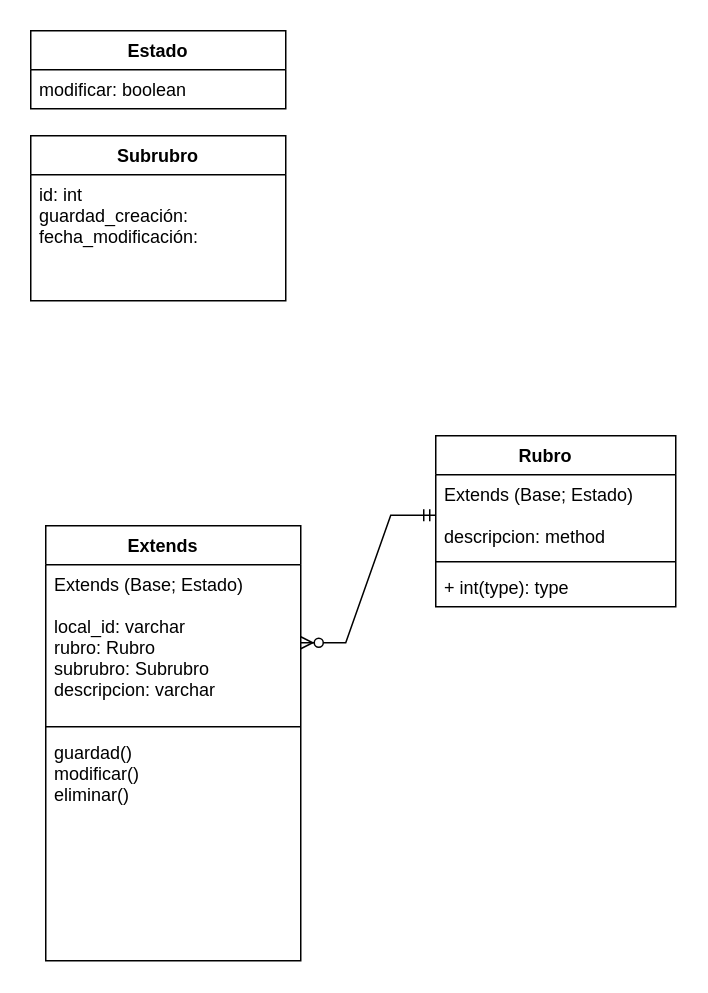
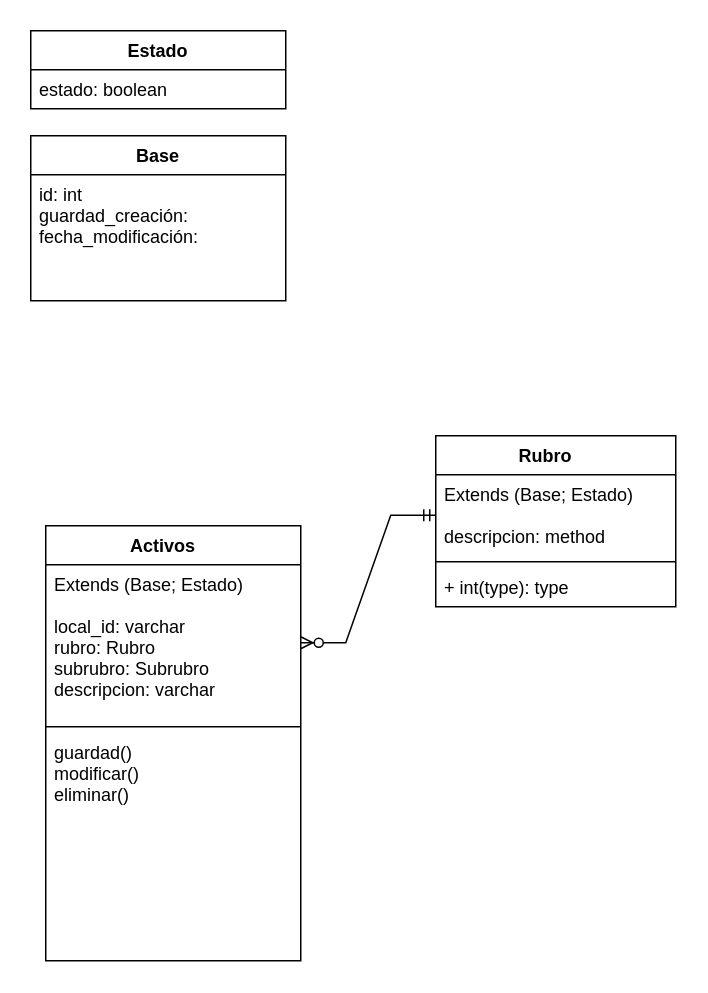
(118, 90) -> (108, 90)
(158, 156) -> (158, 156)
(173, 546) -> (173, 546)
